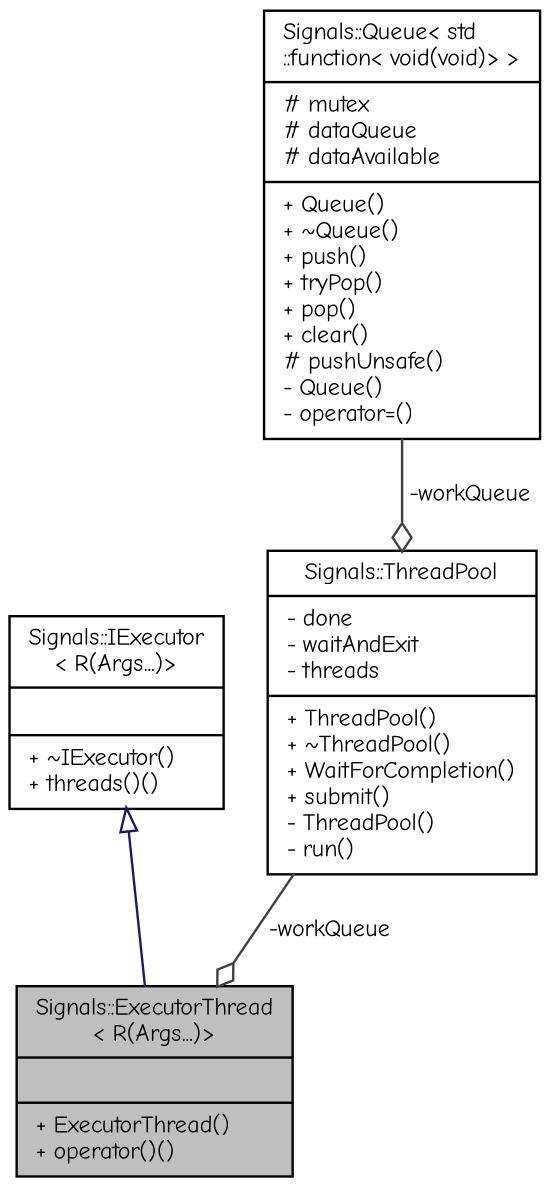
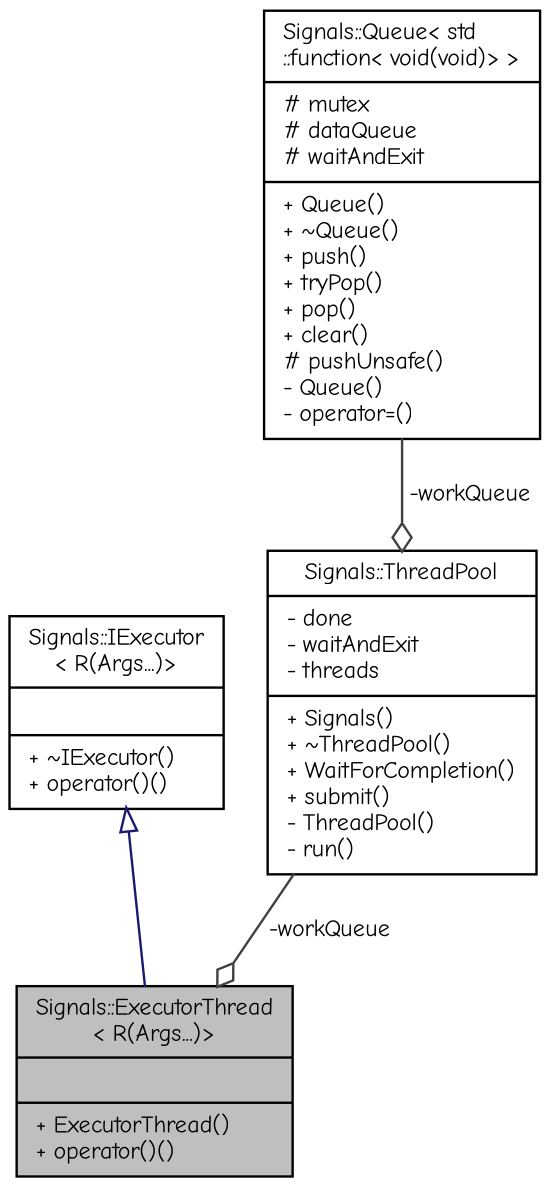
(363, 157) -> (354, 157)
(363, 719) -> (341, 719)
(94, 784) -> (99, 784)
